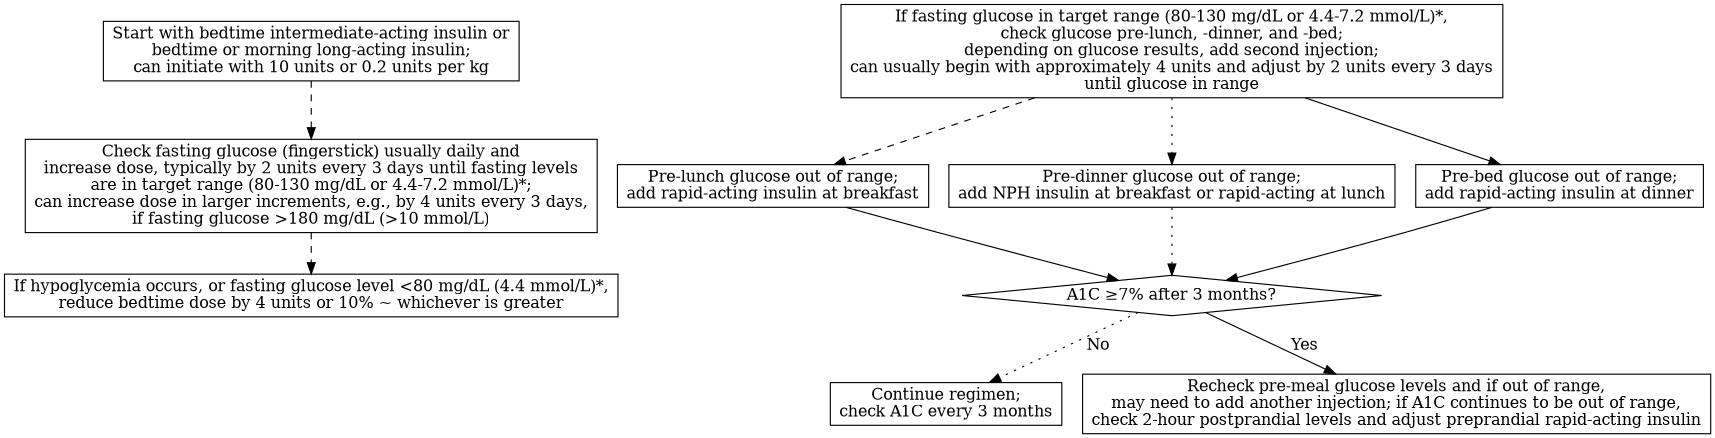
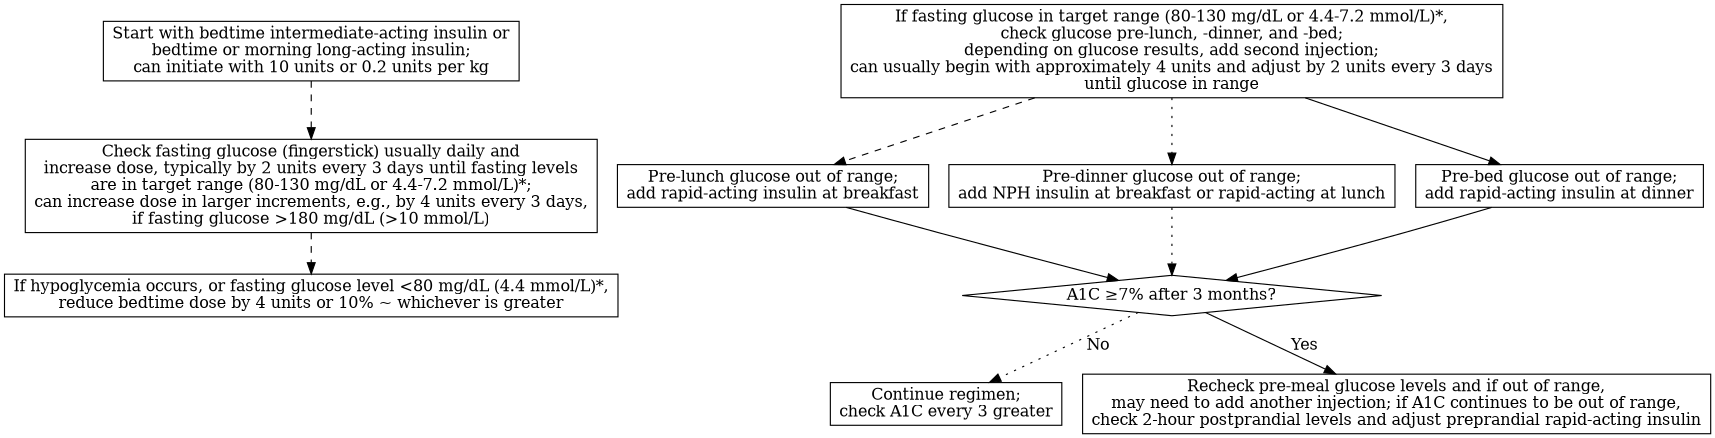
(946, 404) -> (946, 404)
